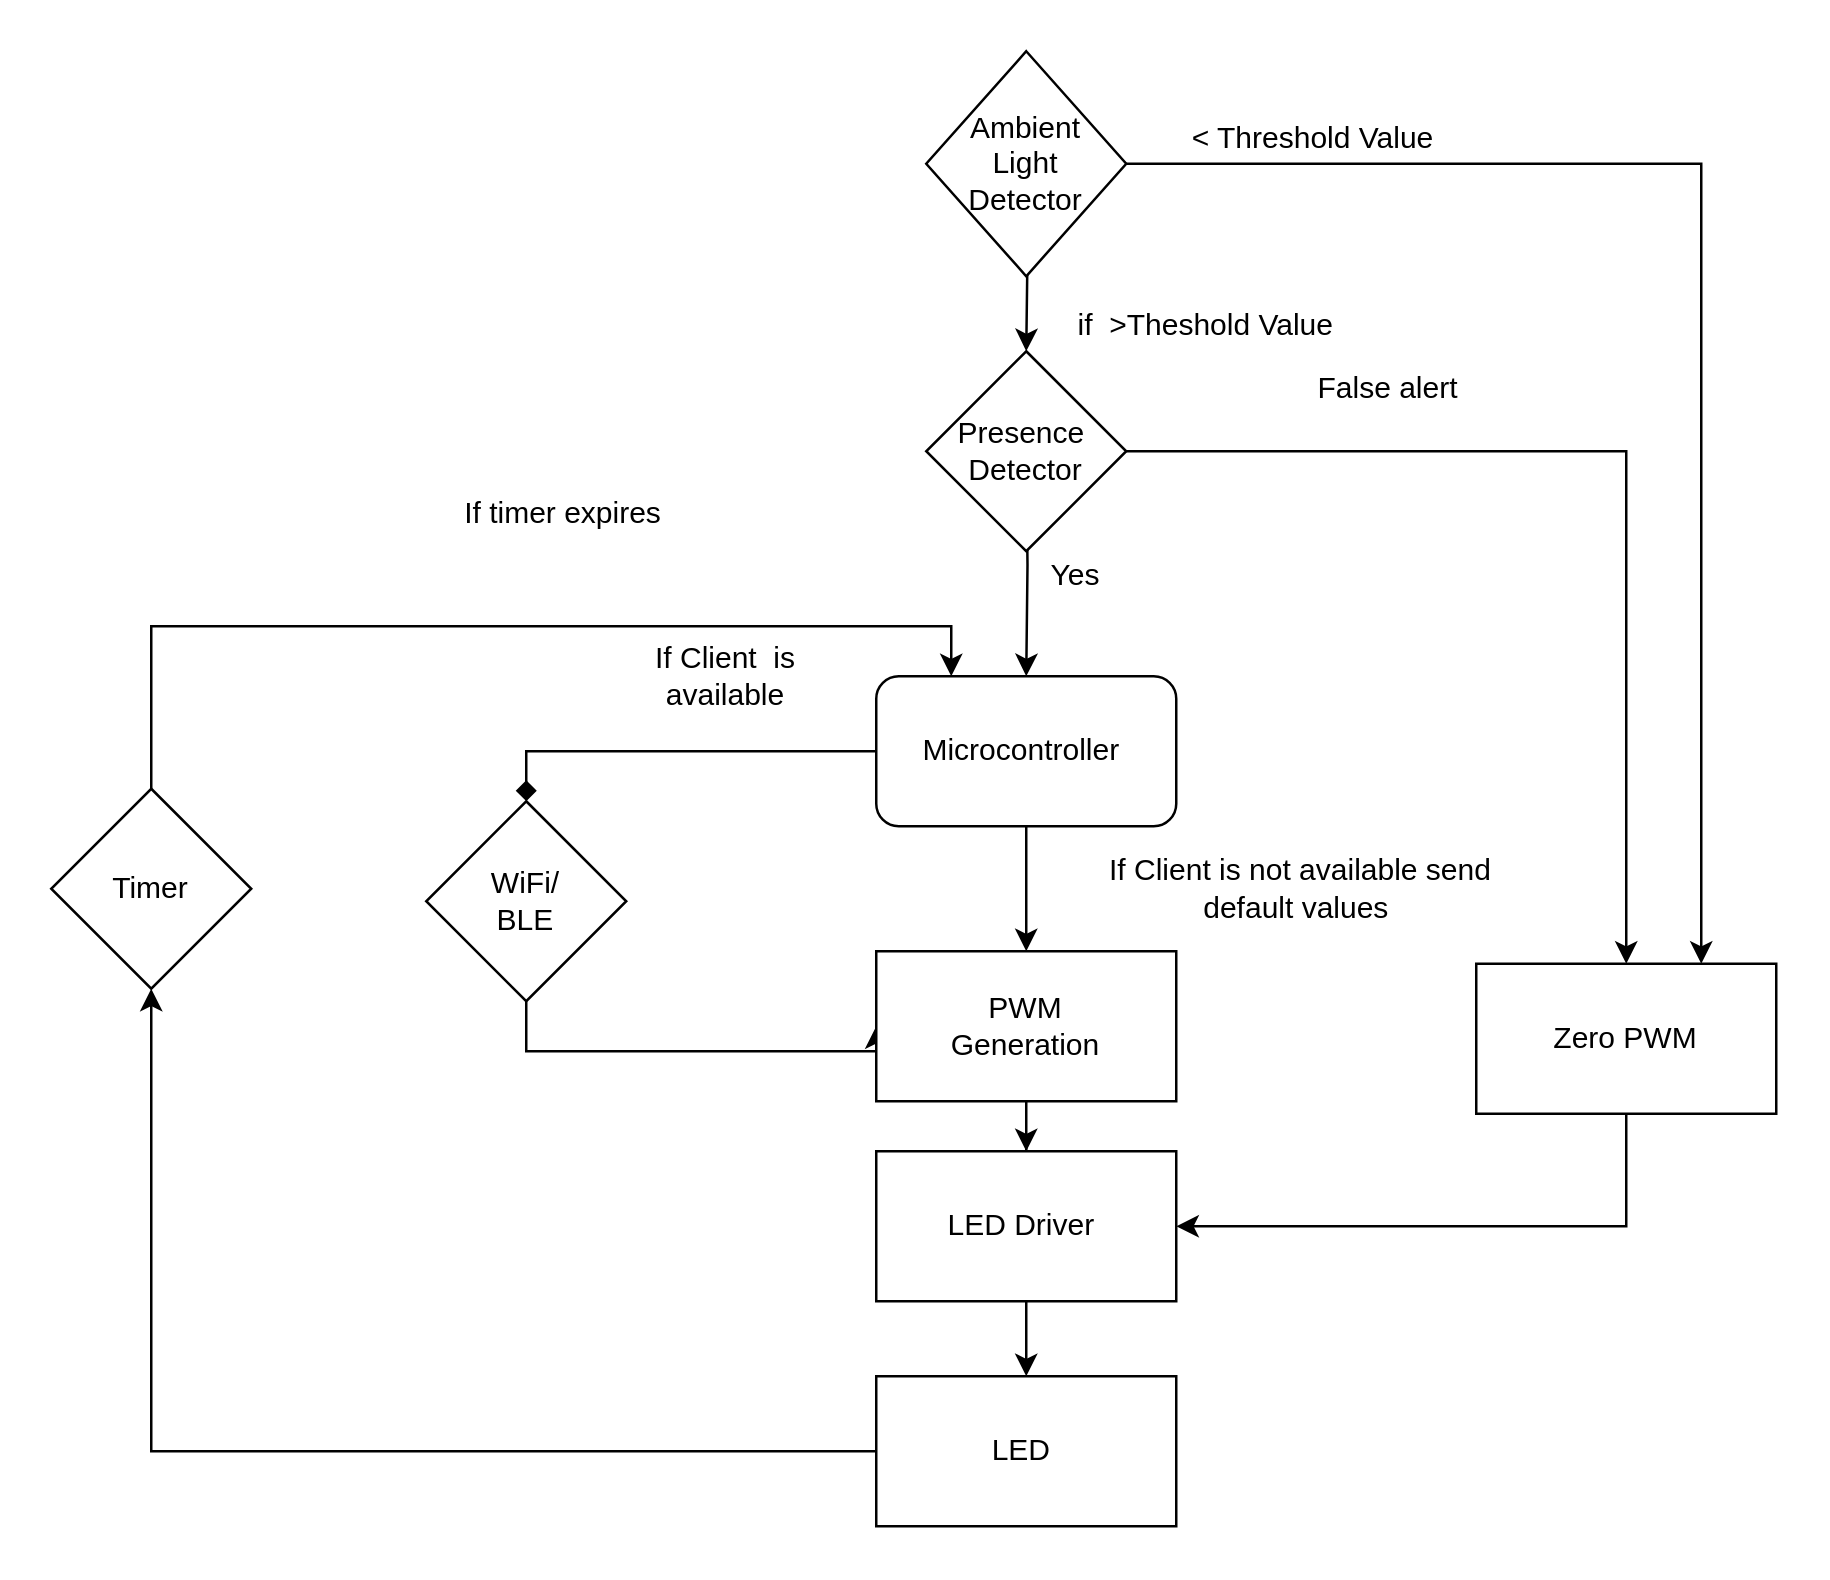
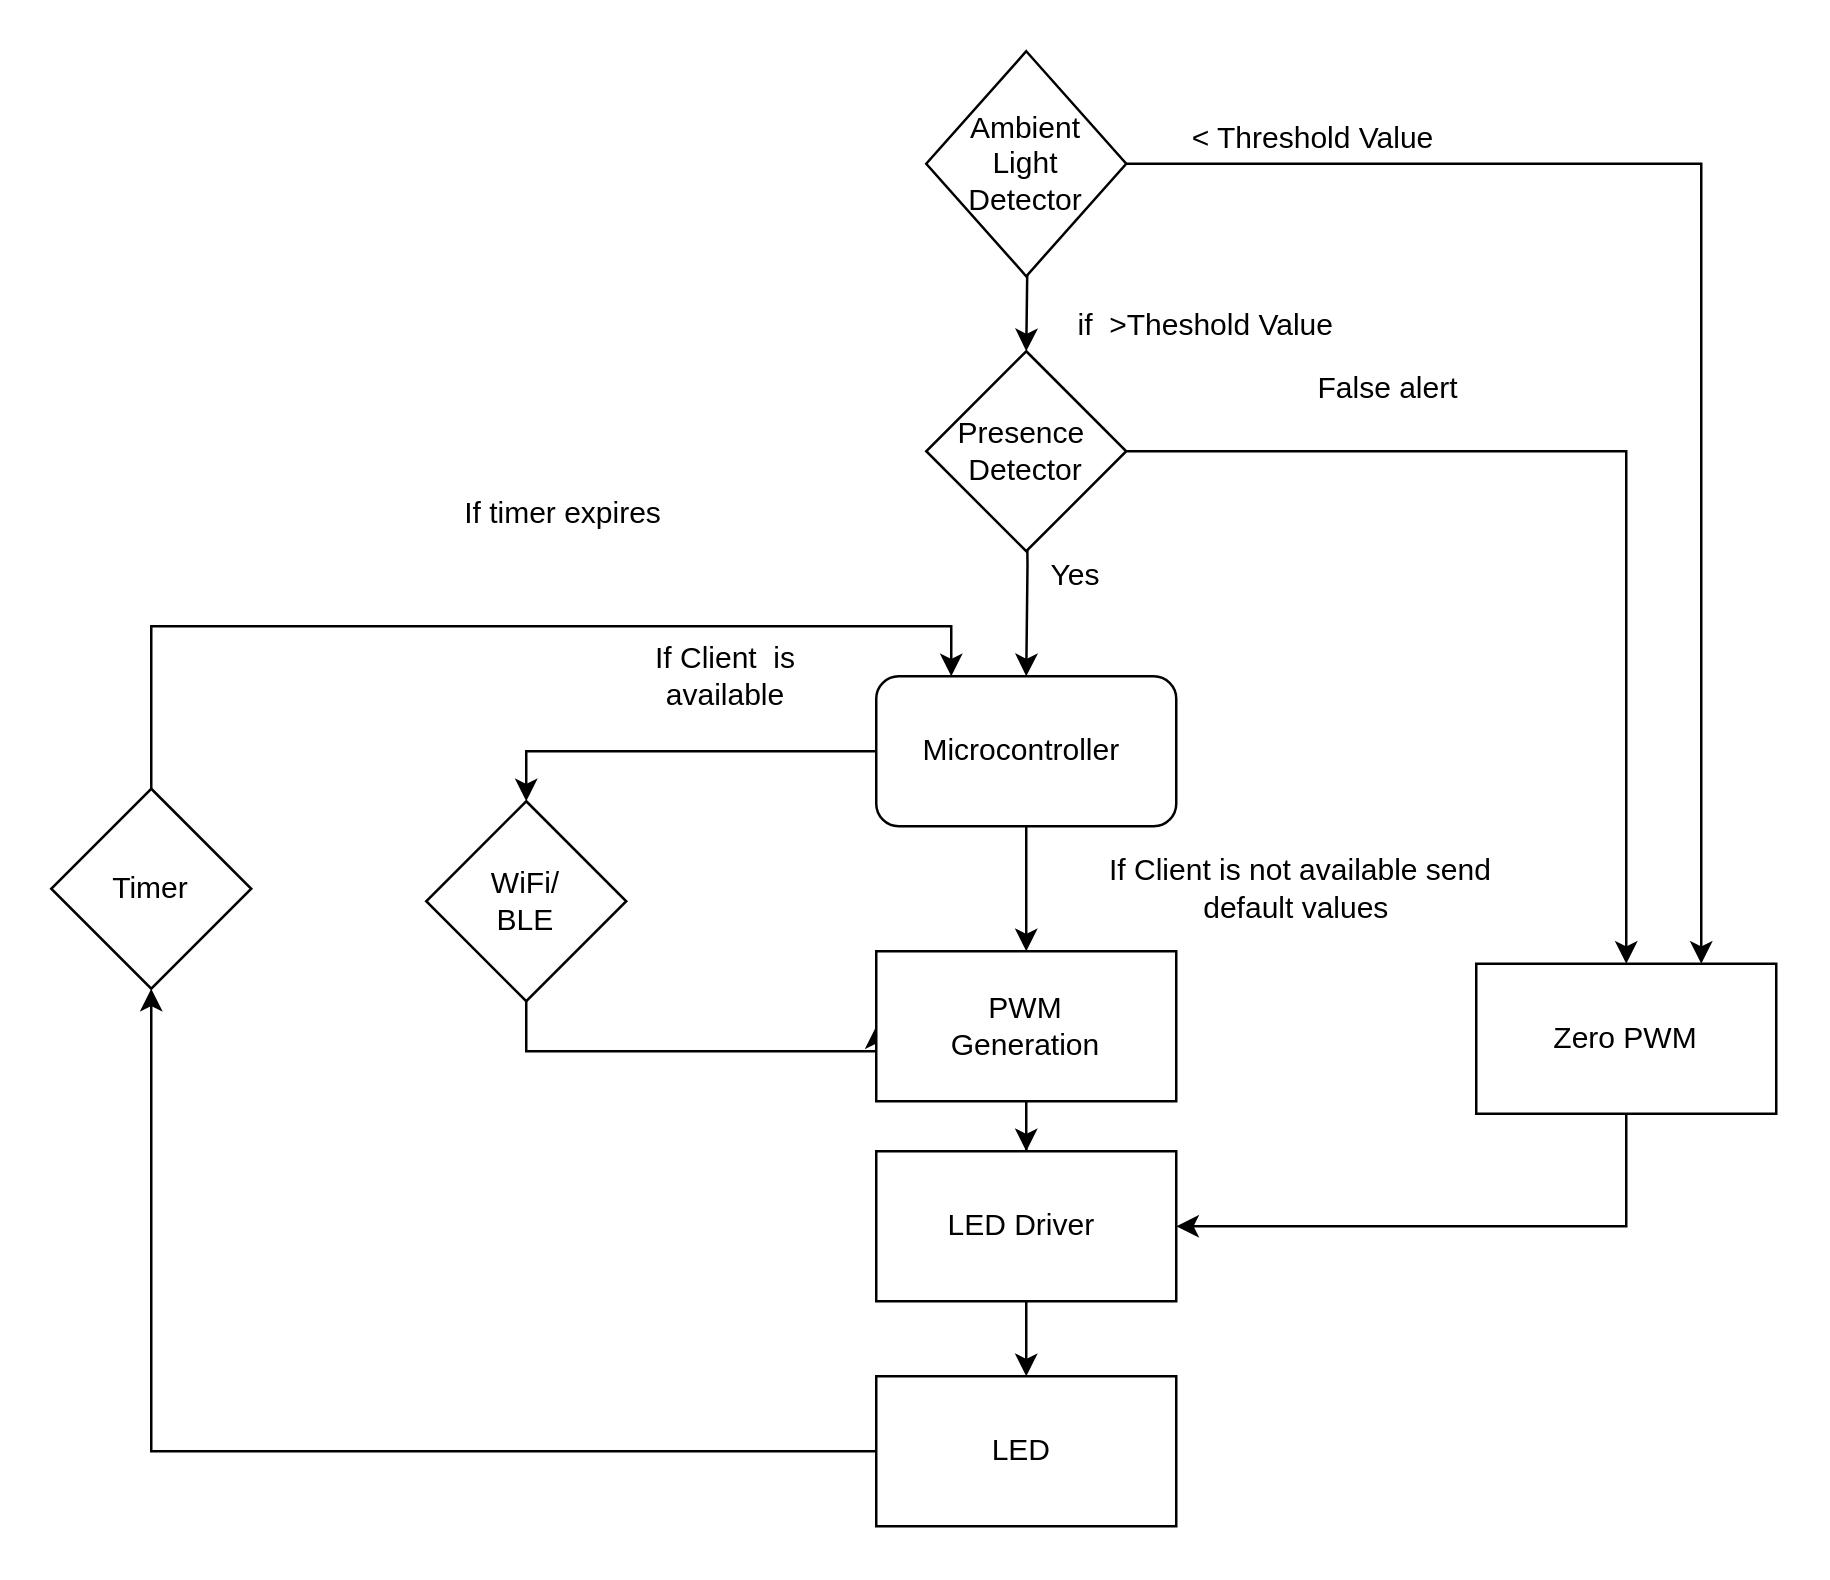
(526, 781) -> (526, 782)
